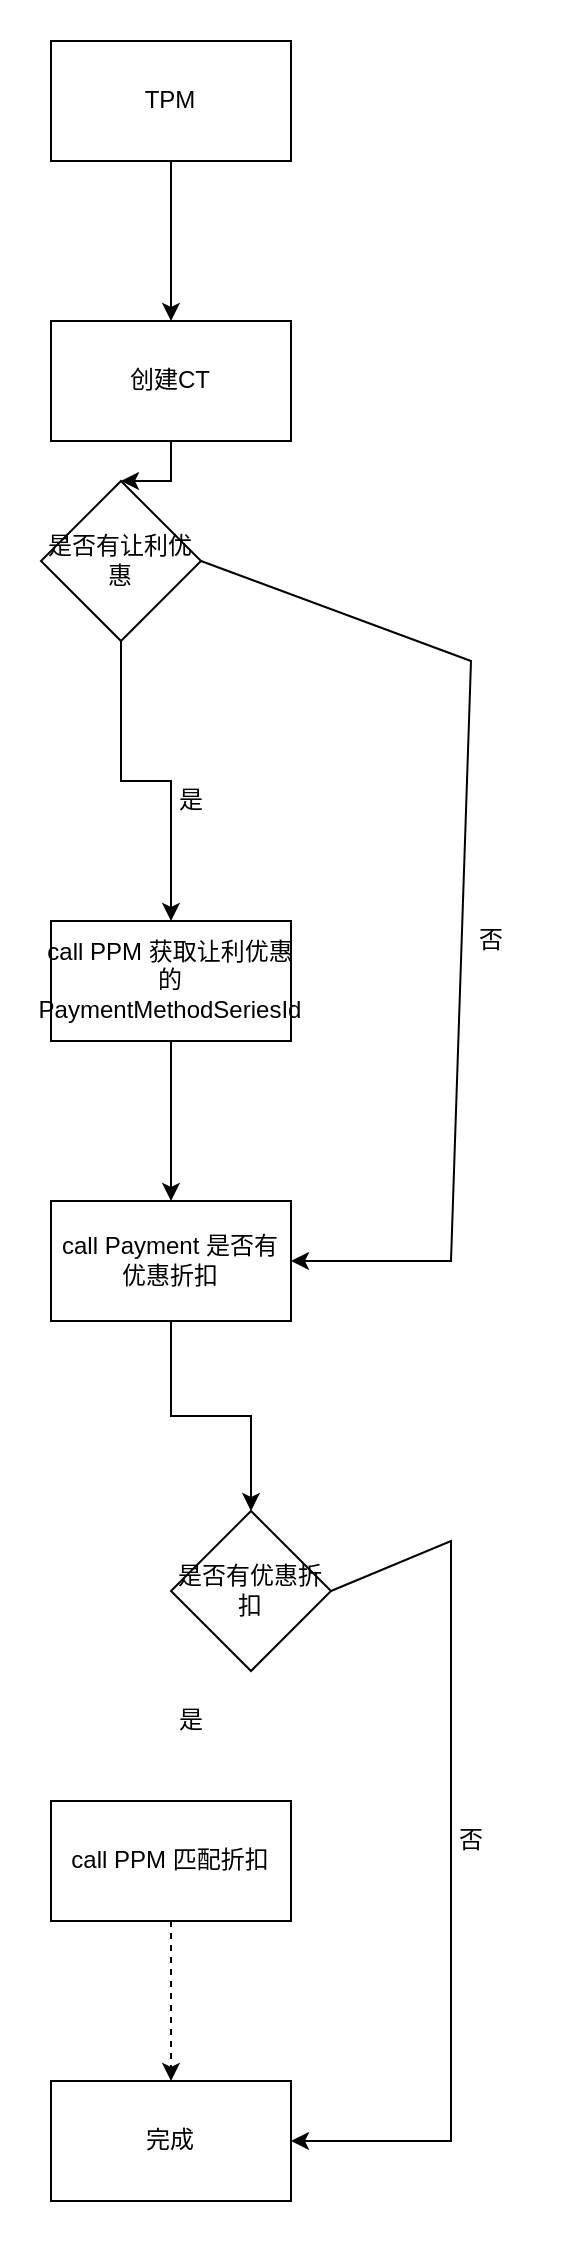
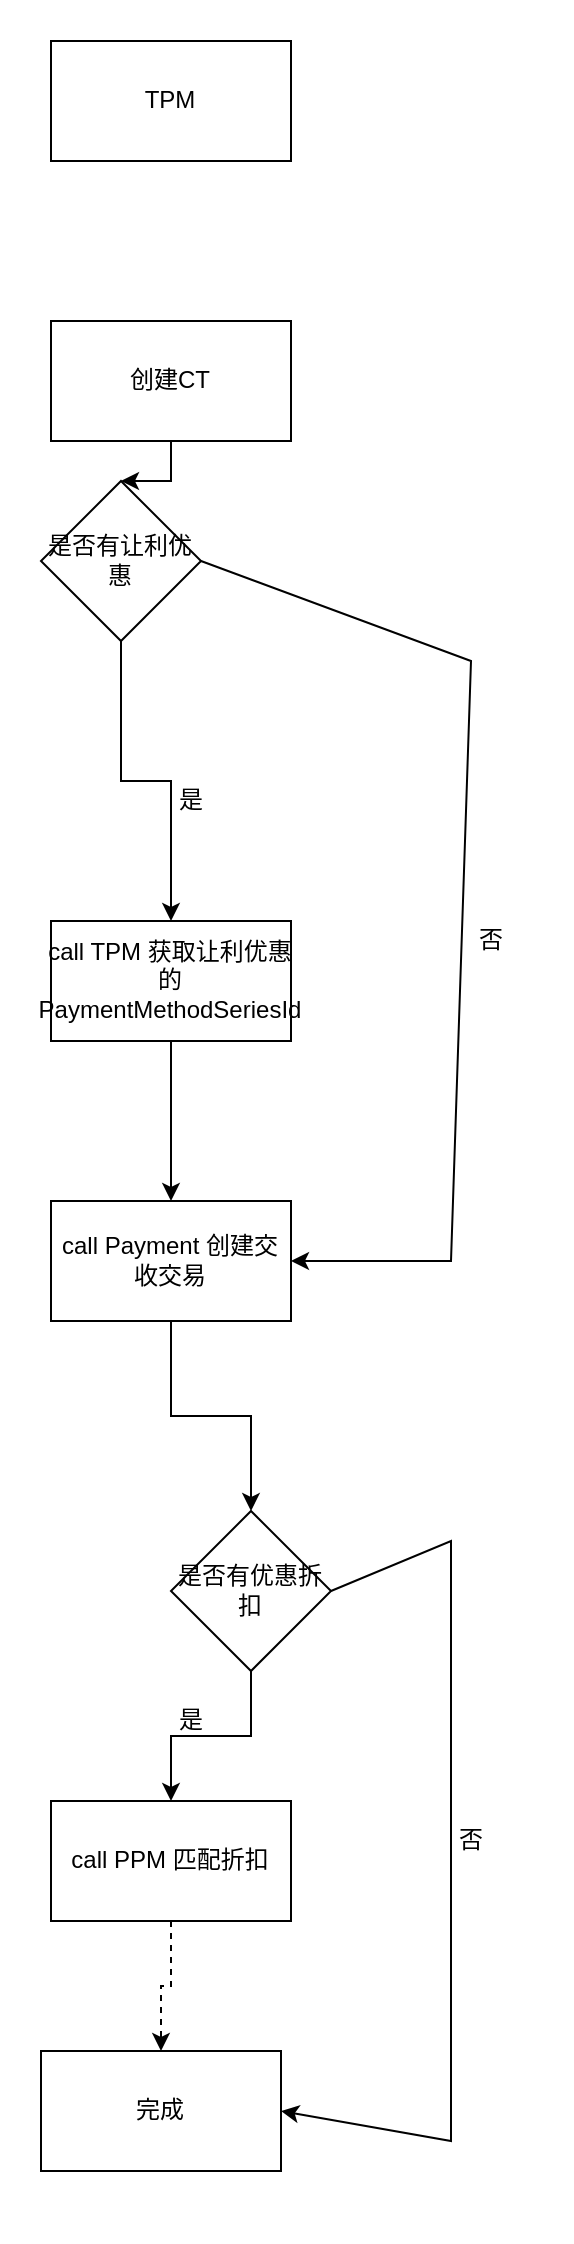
(171, 234) -> none
(171, 981) -> (171, 981)
(171, 1261) -> (171, 1261)
none -> (218, 1736)
(171, 2141) -> (161, 2111)
